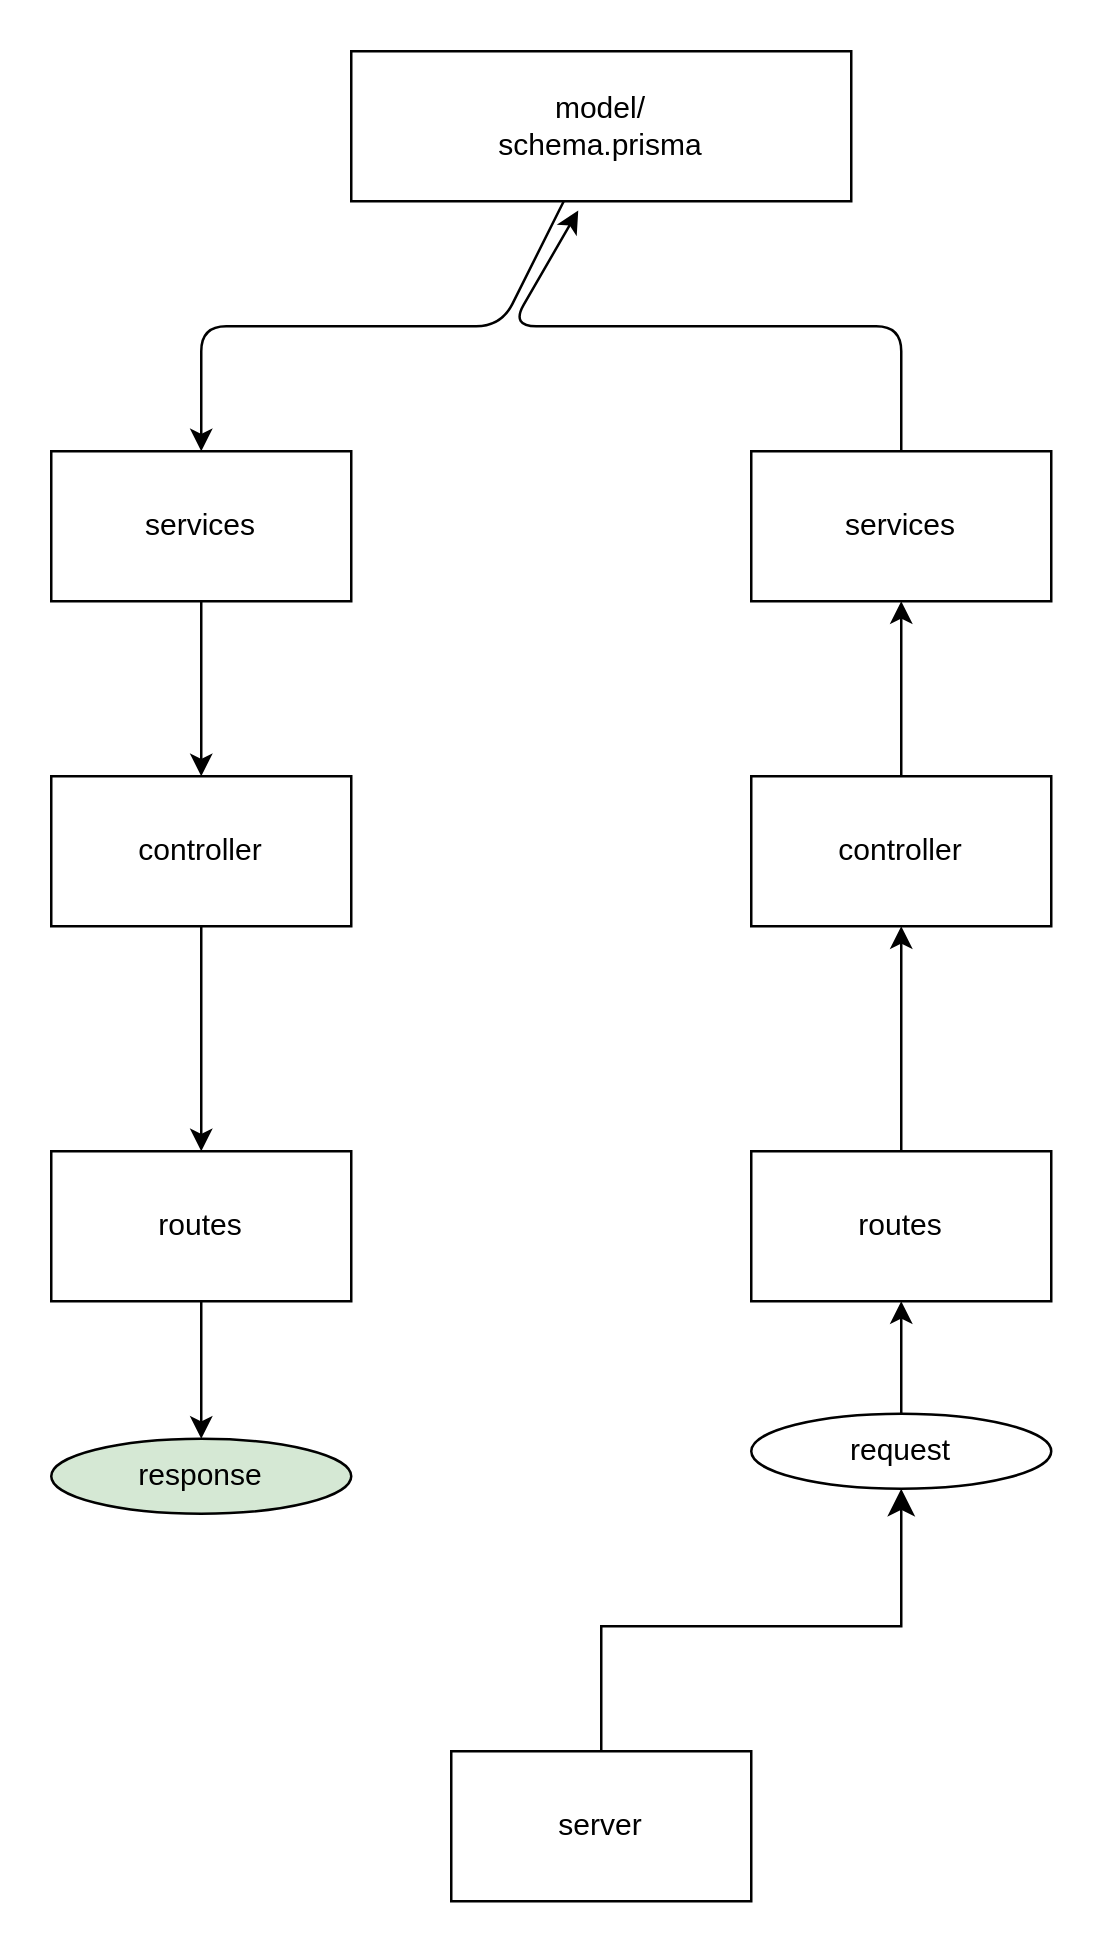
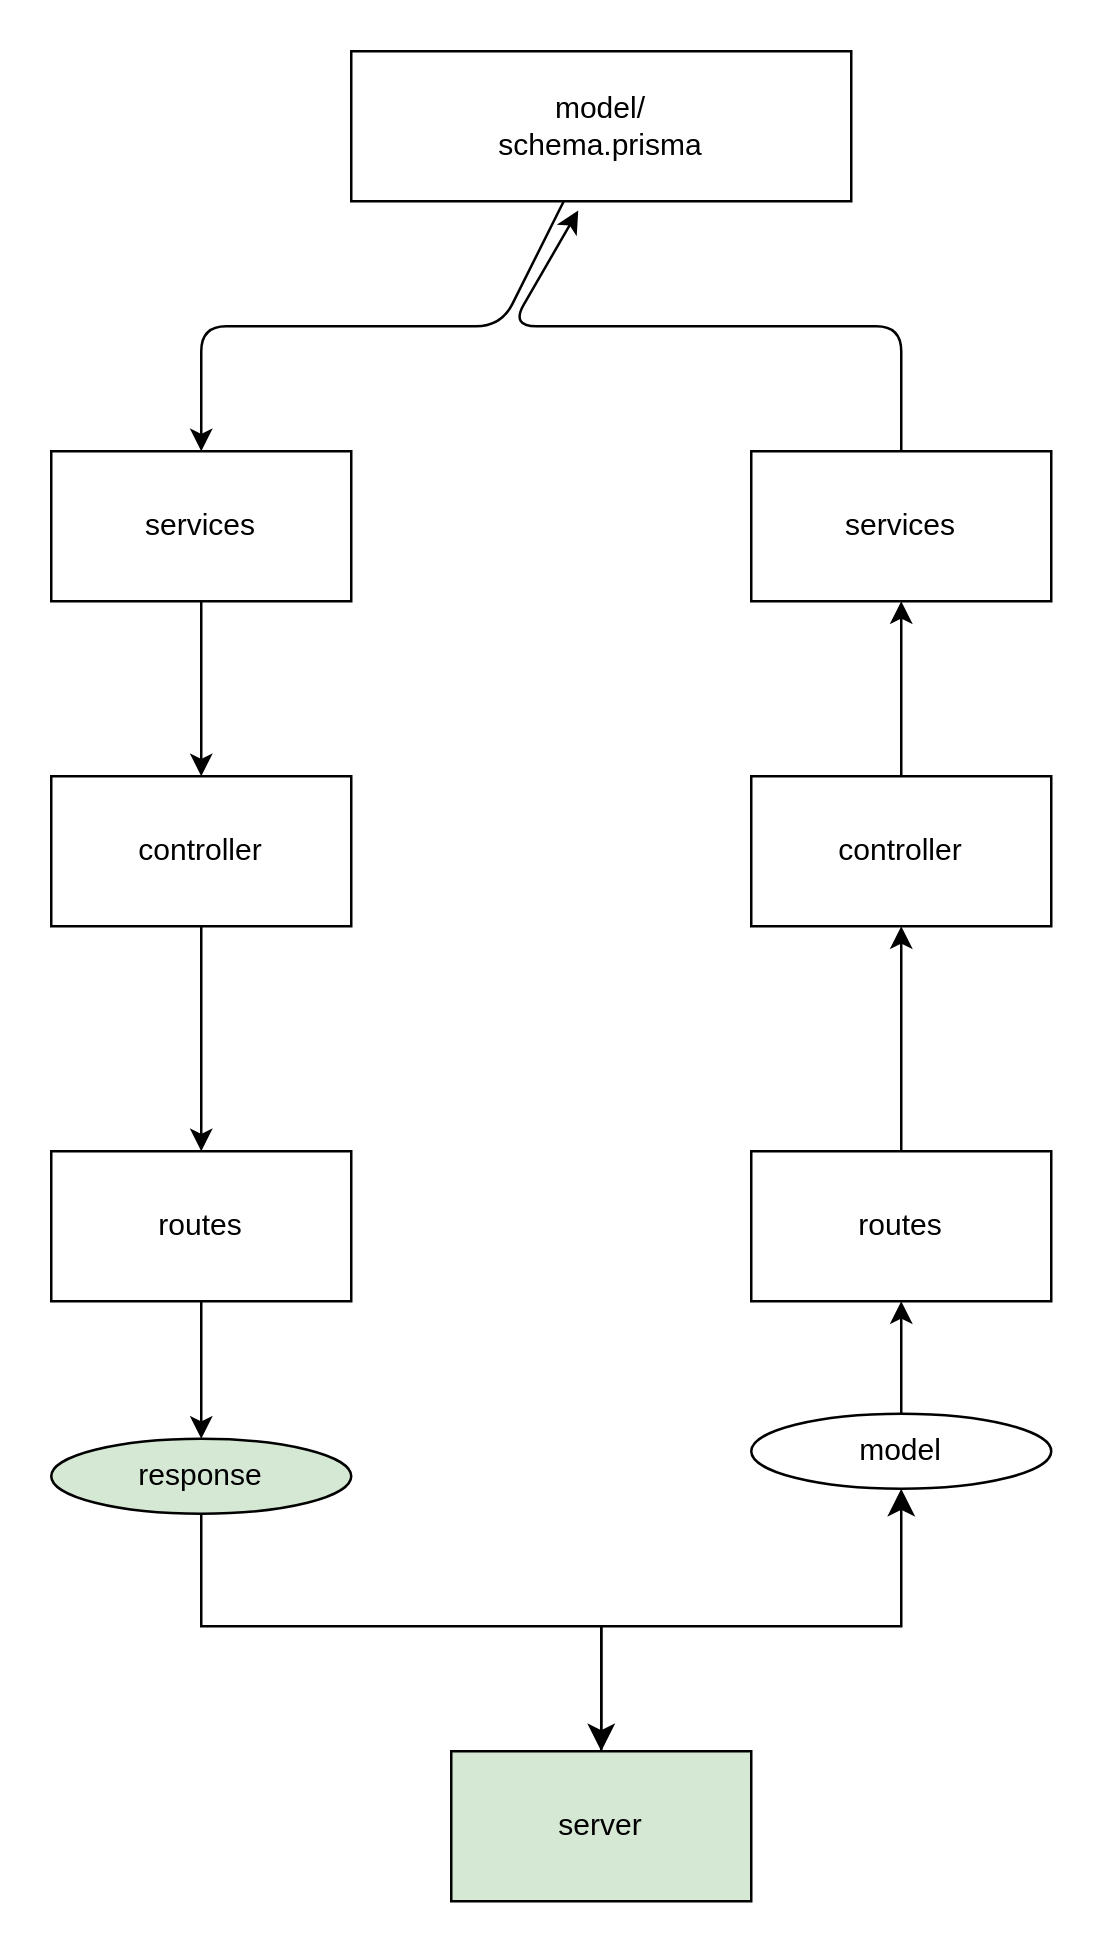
(901, 1451) -> (901, 1451)
none -> (342, 1626)
(601, 1826) -> (601, 1826)
